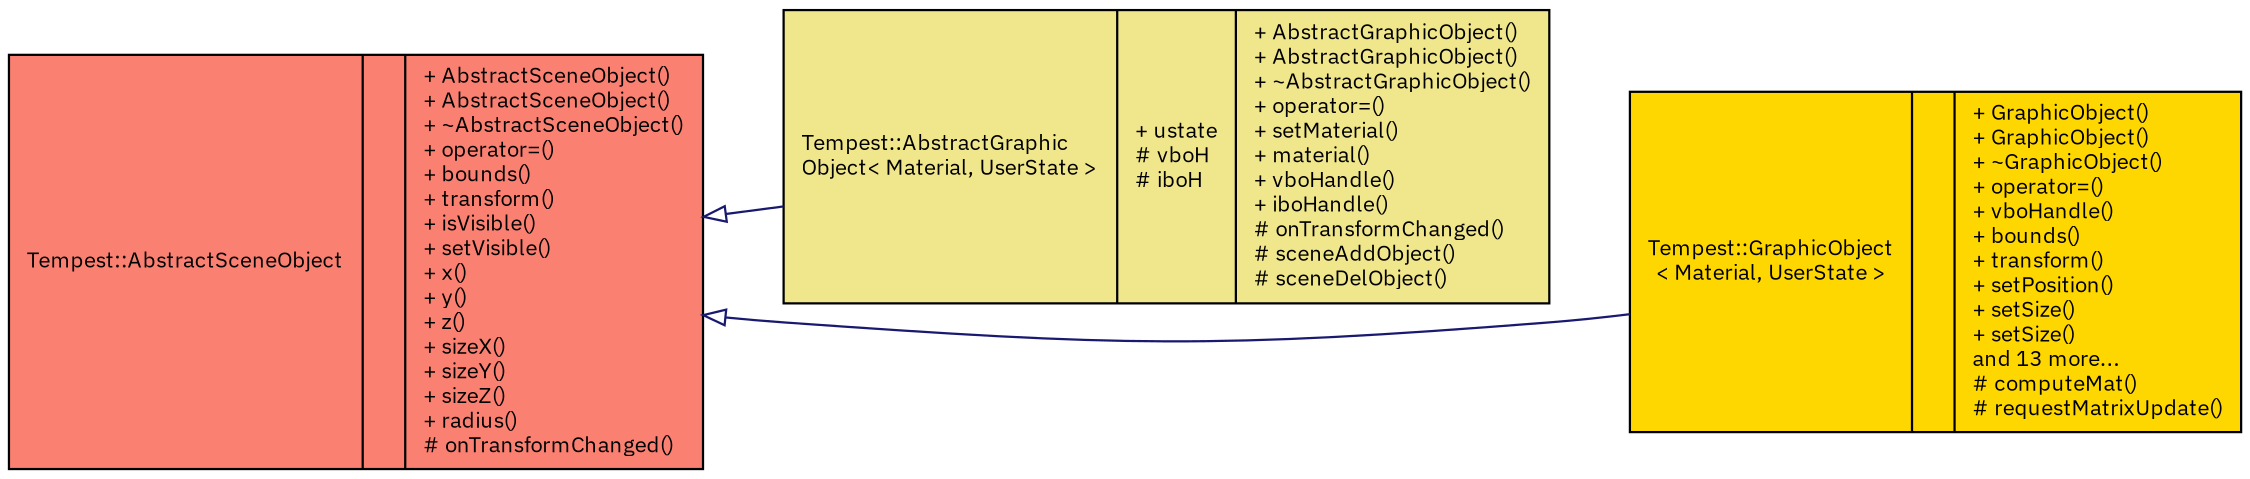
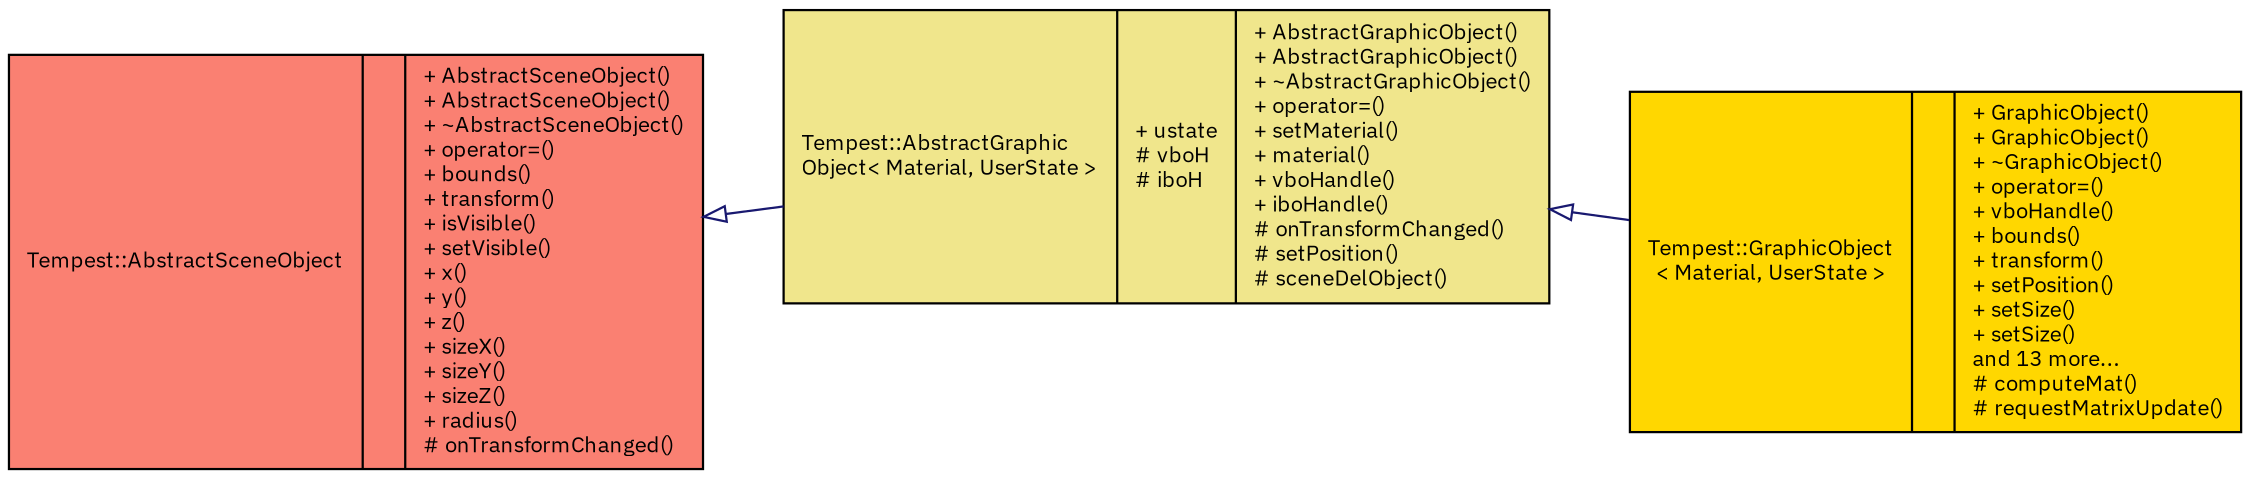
(1356, 254) -> (1327, 254)
(1178, 341) -> (1601, 216)
